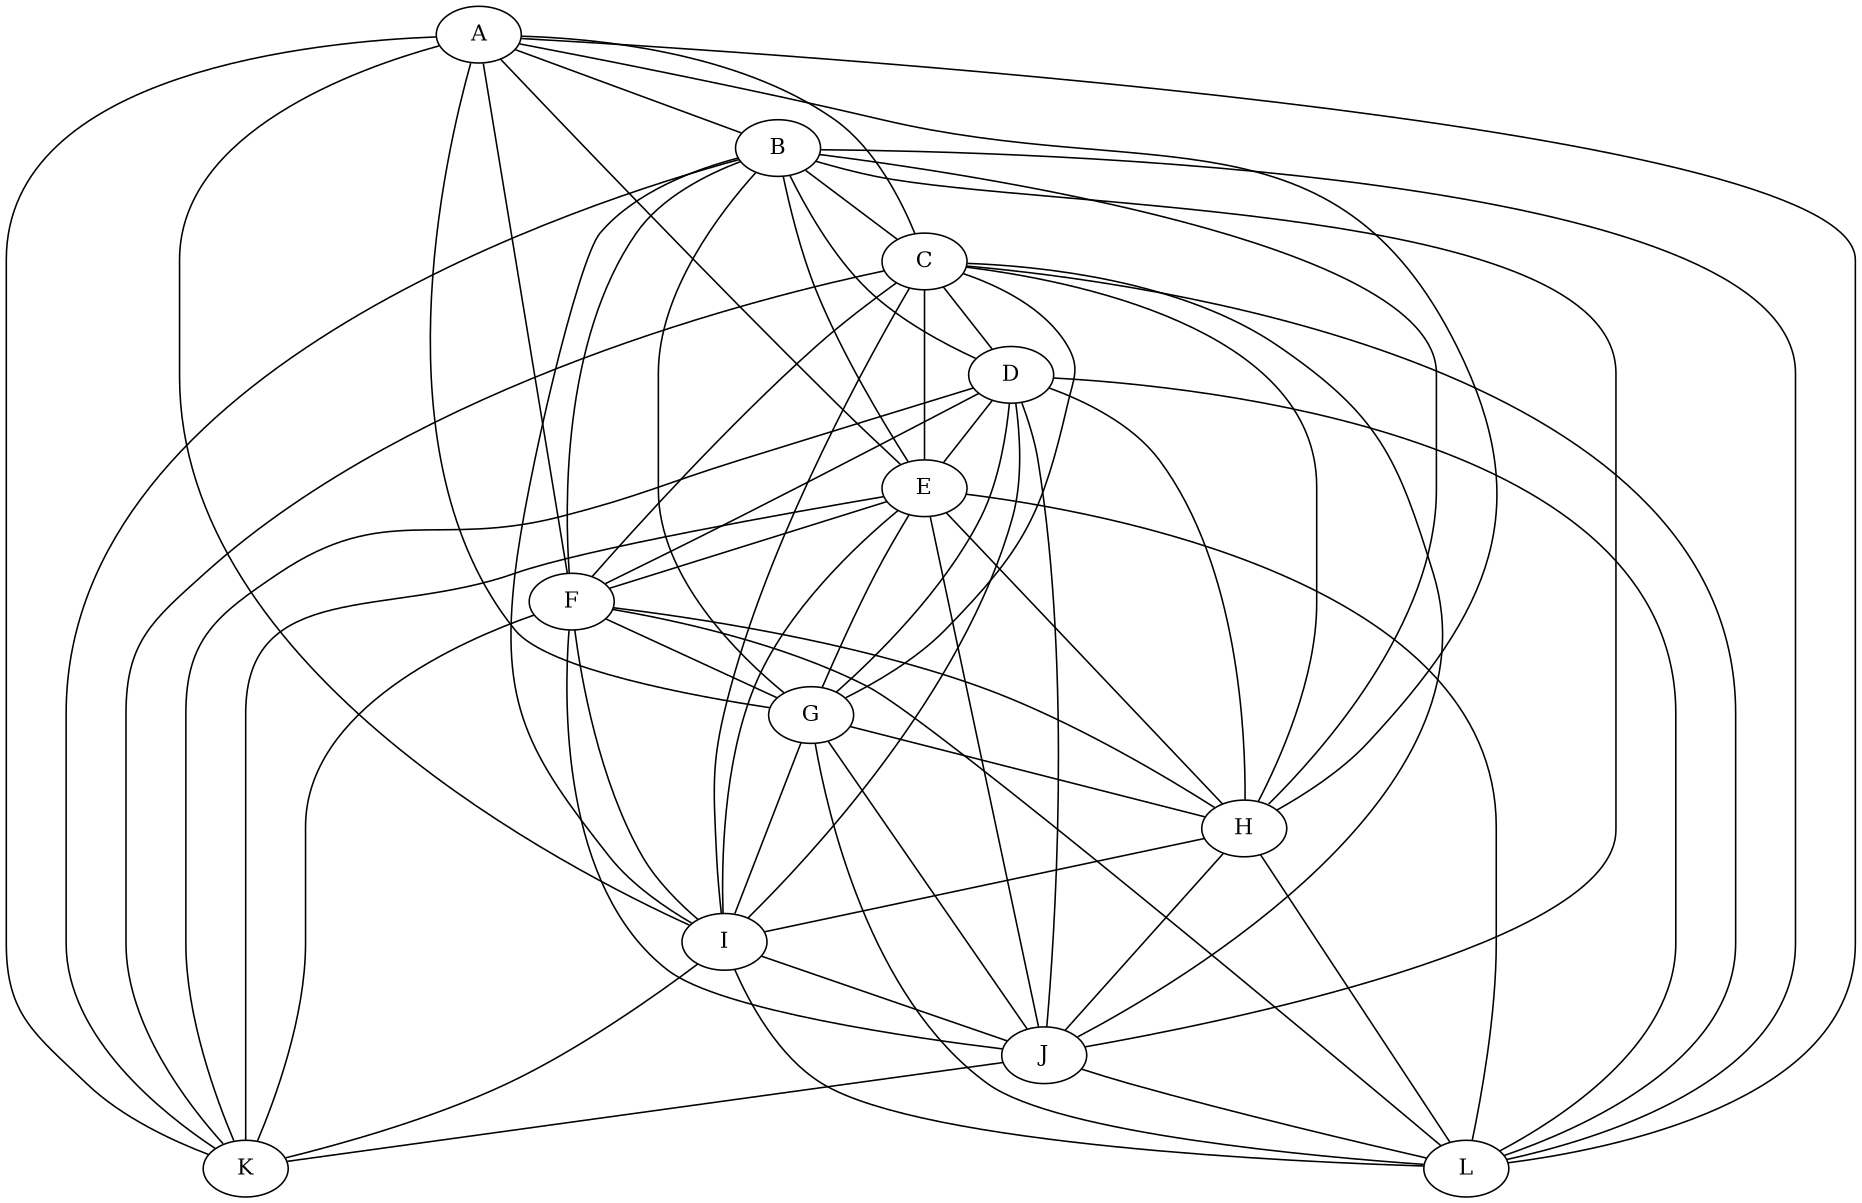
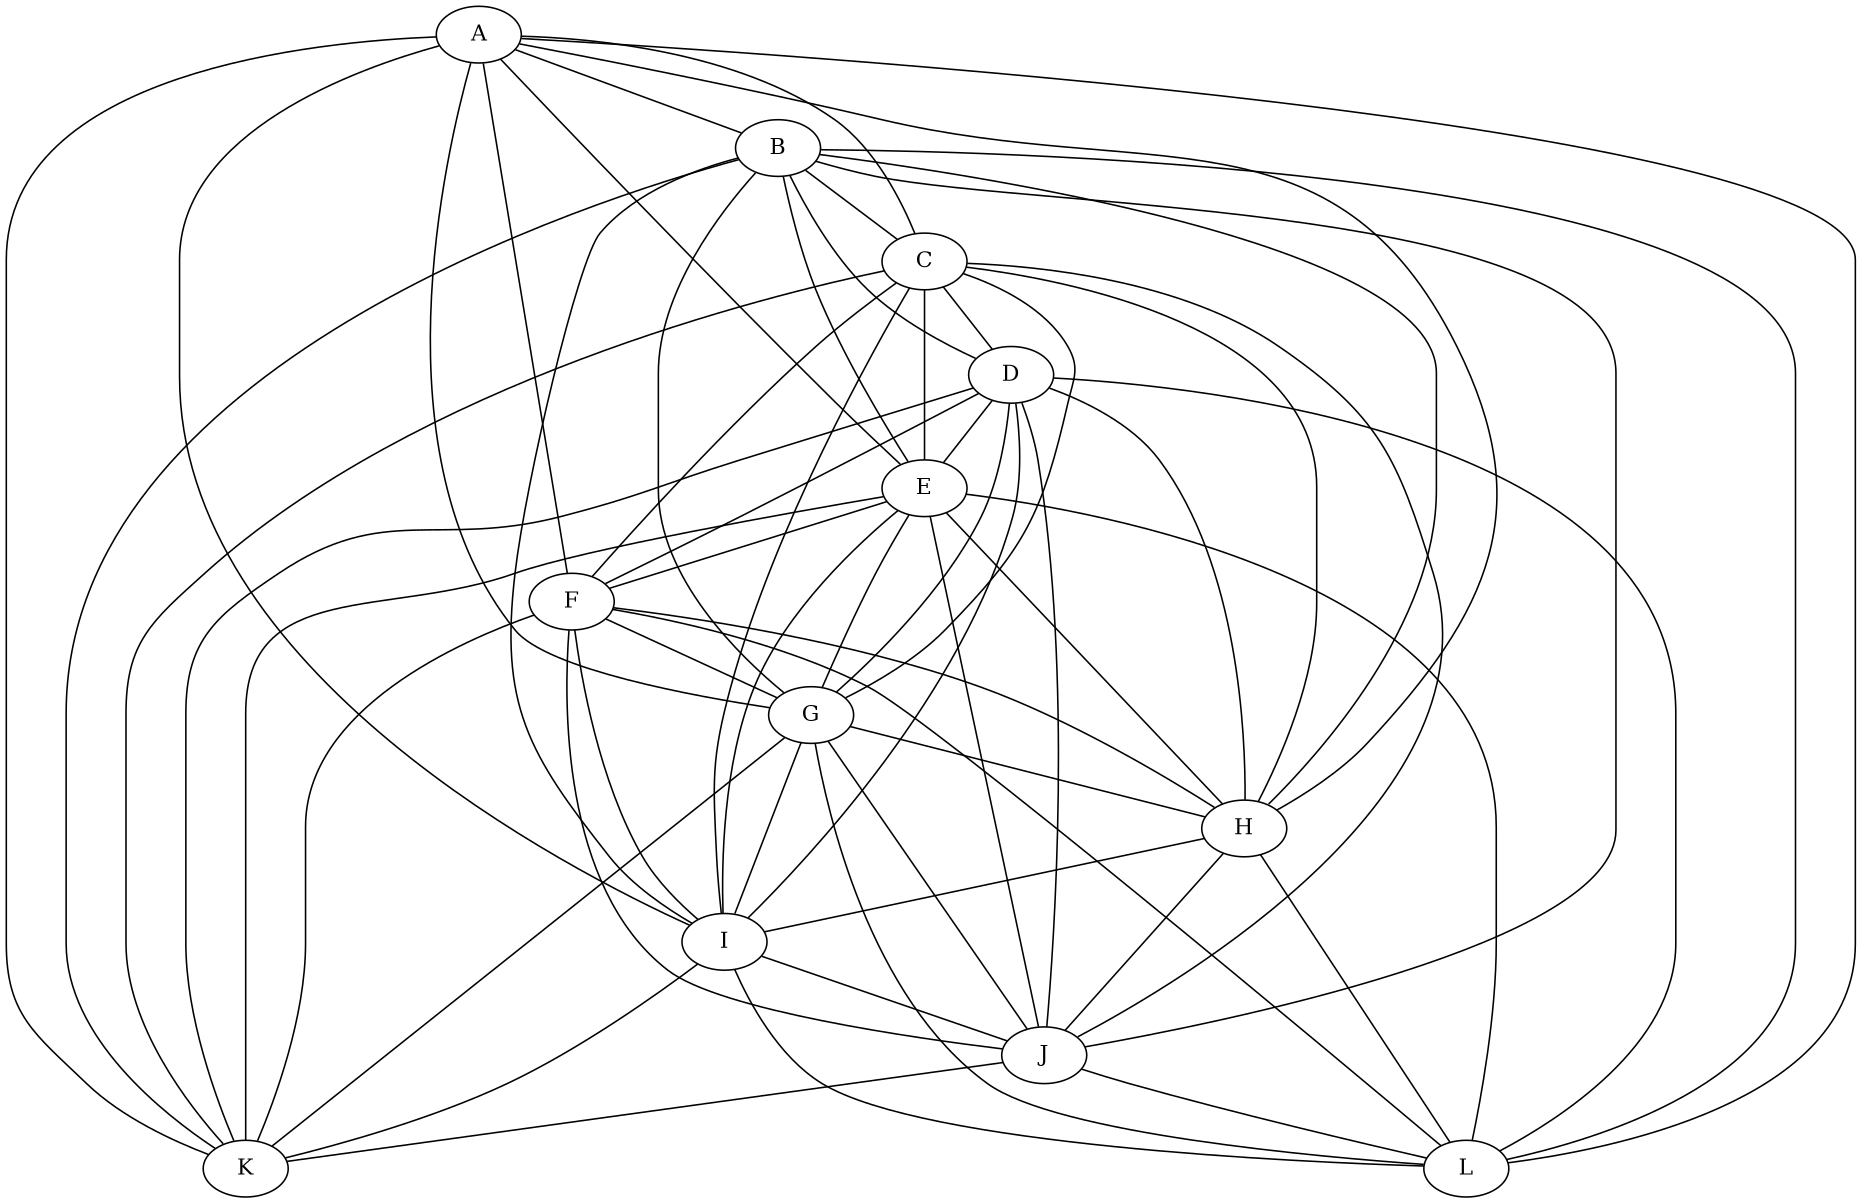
(590, 335) -> none
(1664, 530) -> none
none -> (528, 942)
